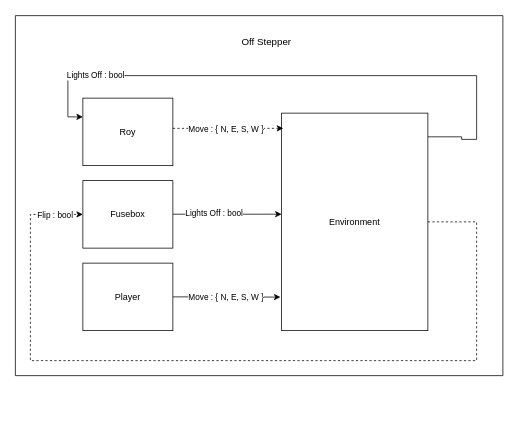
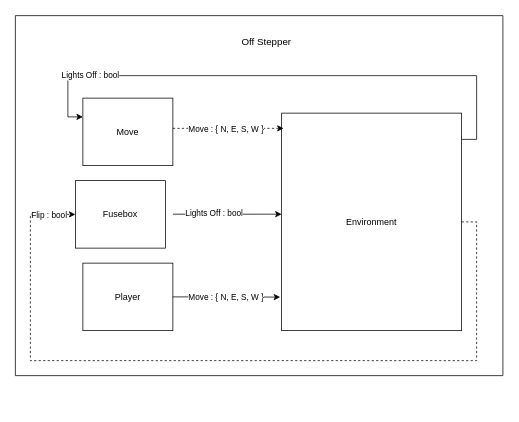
(128, 132) -> (128, 132)
(128, 214) -> (120, 214)
(355, 222) -> (372, 222)
